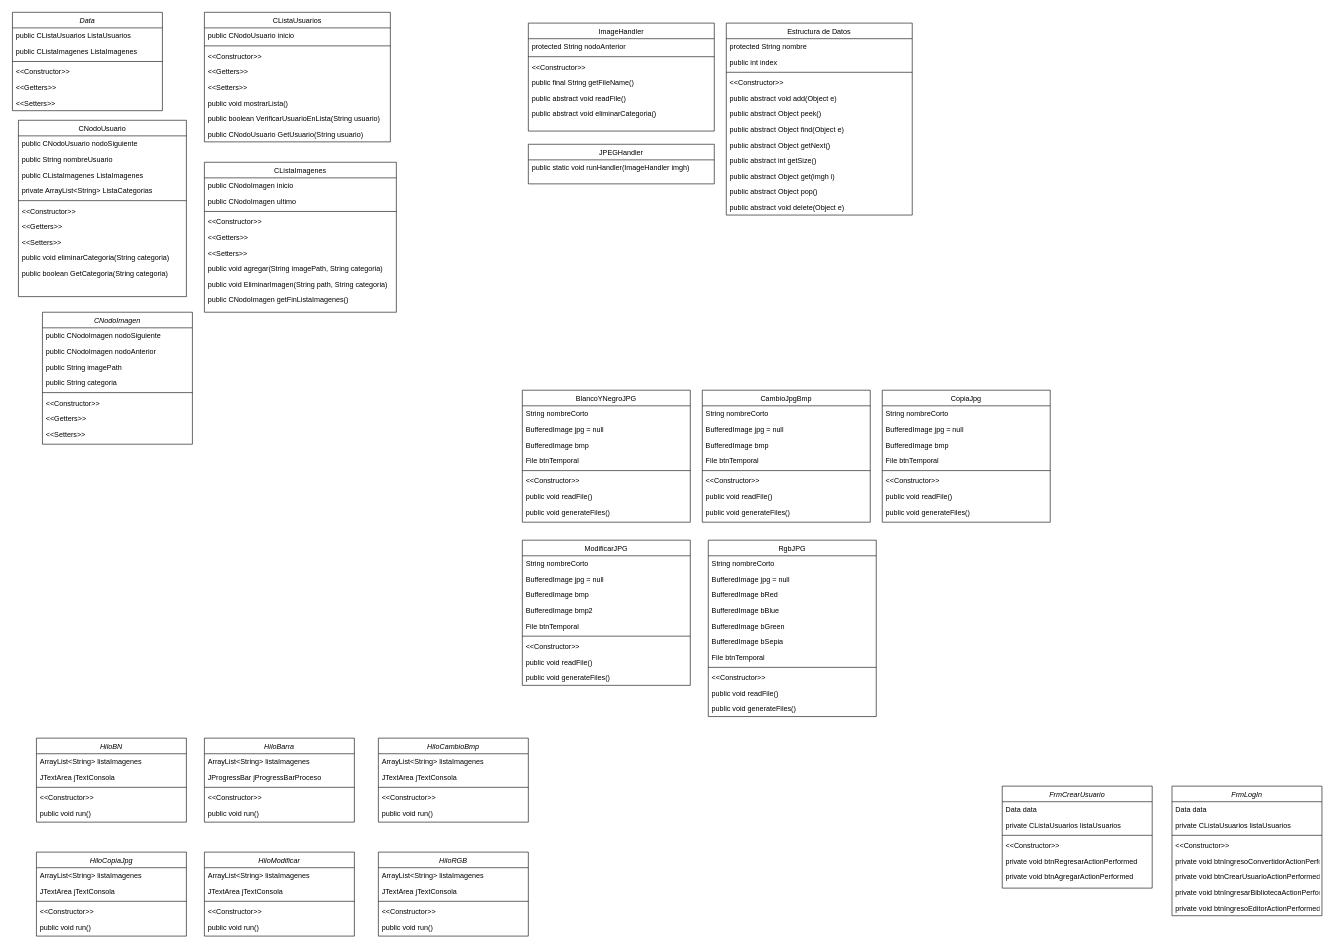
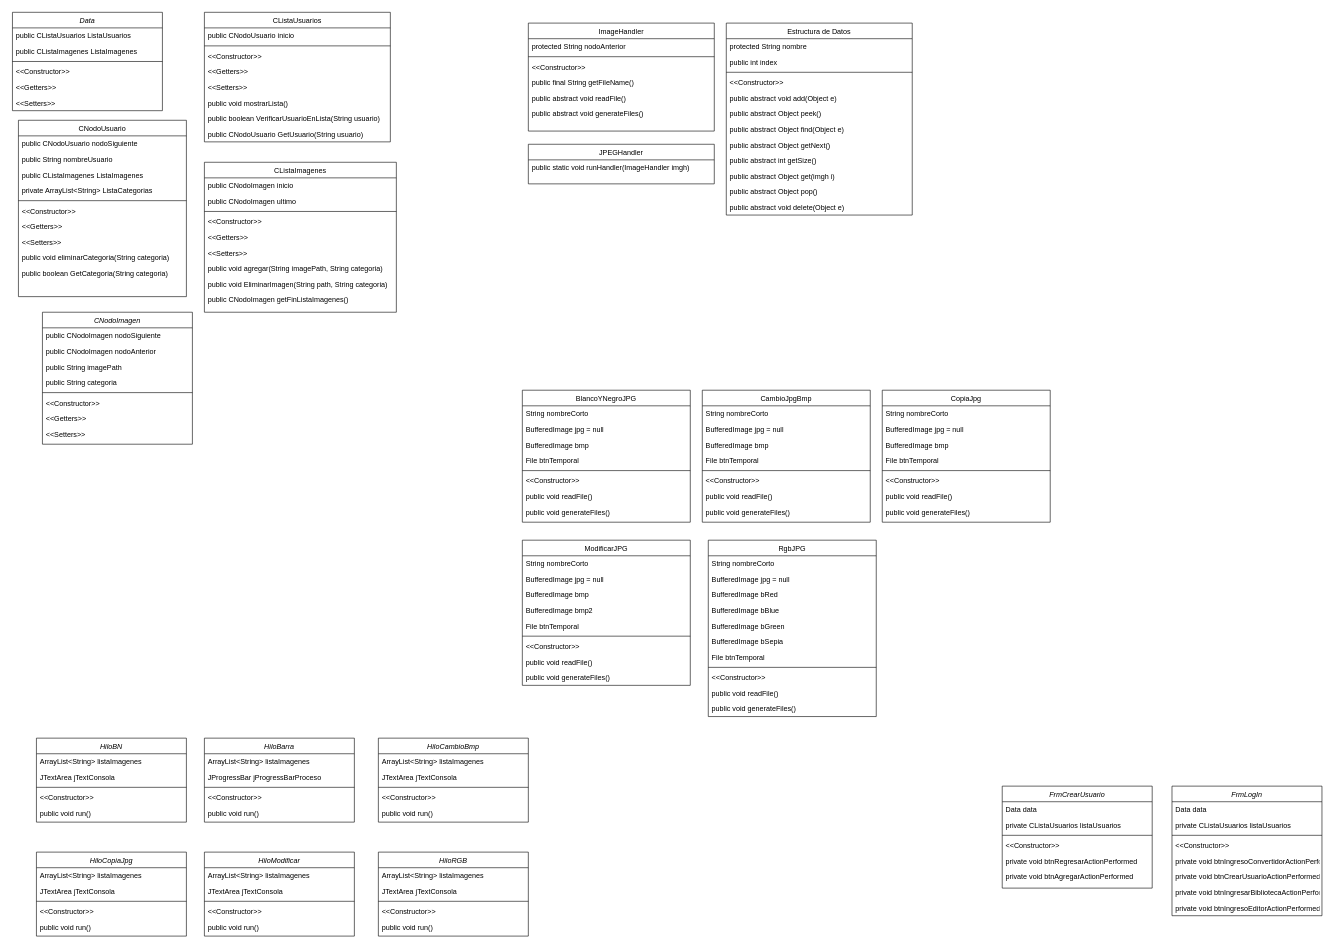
(603, 114) -> (597, 114)
